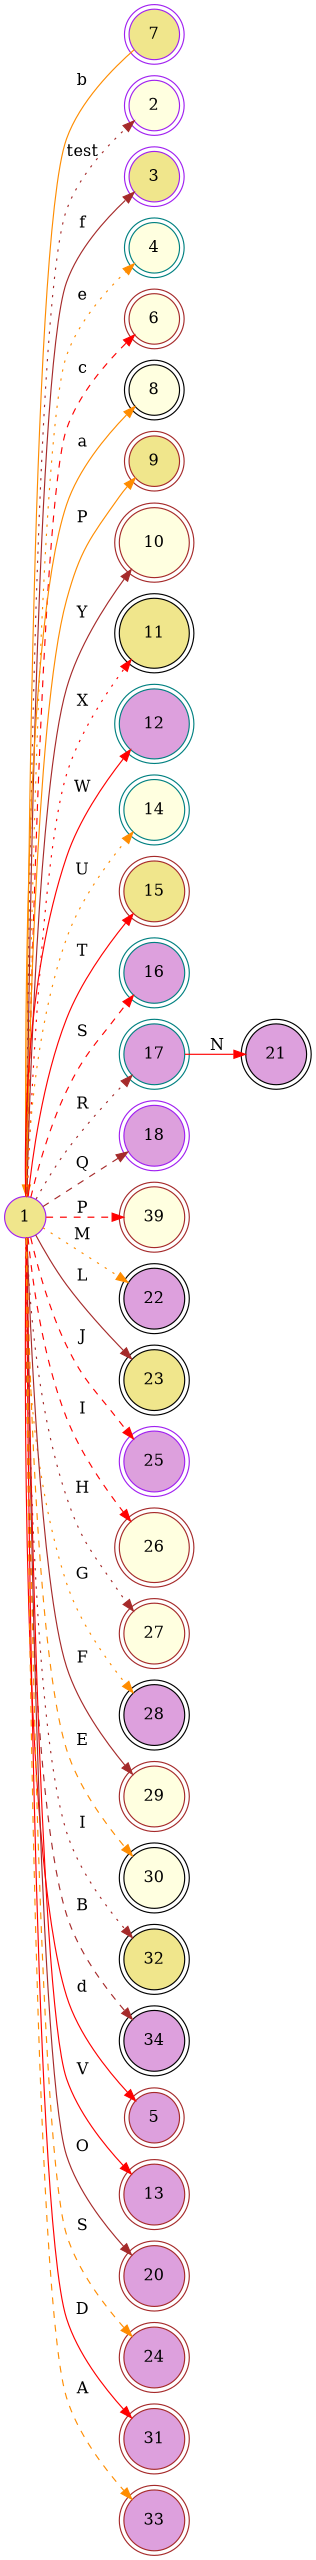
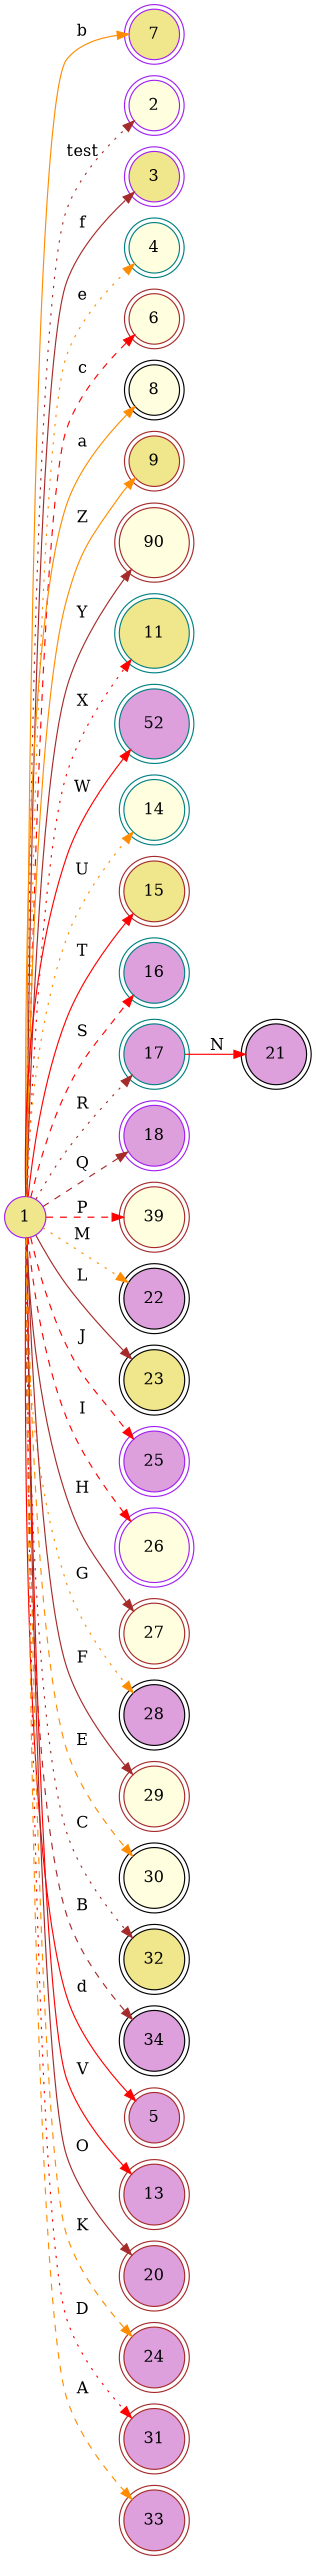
(83, 518) -> (83, 518)
(154, 543) -> (154, 543)
(34, 605) -> (38, 389)
(154, 633) -> (154, 633)
(154, 724) -> (154, 724)
(48, 1428) -> (48, 1428)
(154, 1547) -> (154, 1547)
(83, 1823) -> (83, 1823)
(35, 1833) -> (35, 1833)
(83, 2226) -> (83, 2226)
